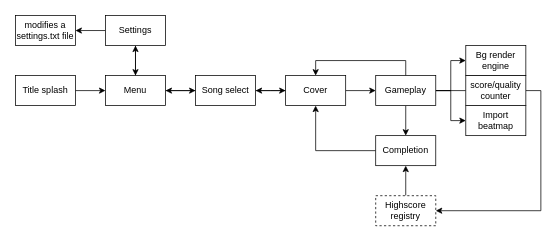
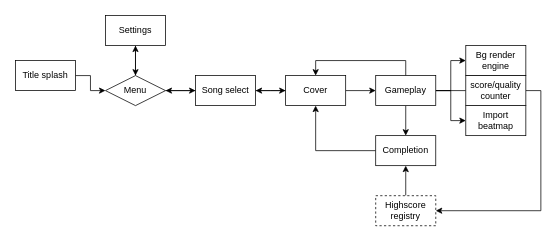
(45, 30) -> none
(93, 30) -> none
(45, 90) -> (45, 75)
(135, 90) -> (135, 90)
